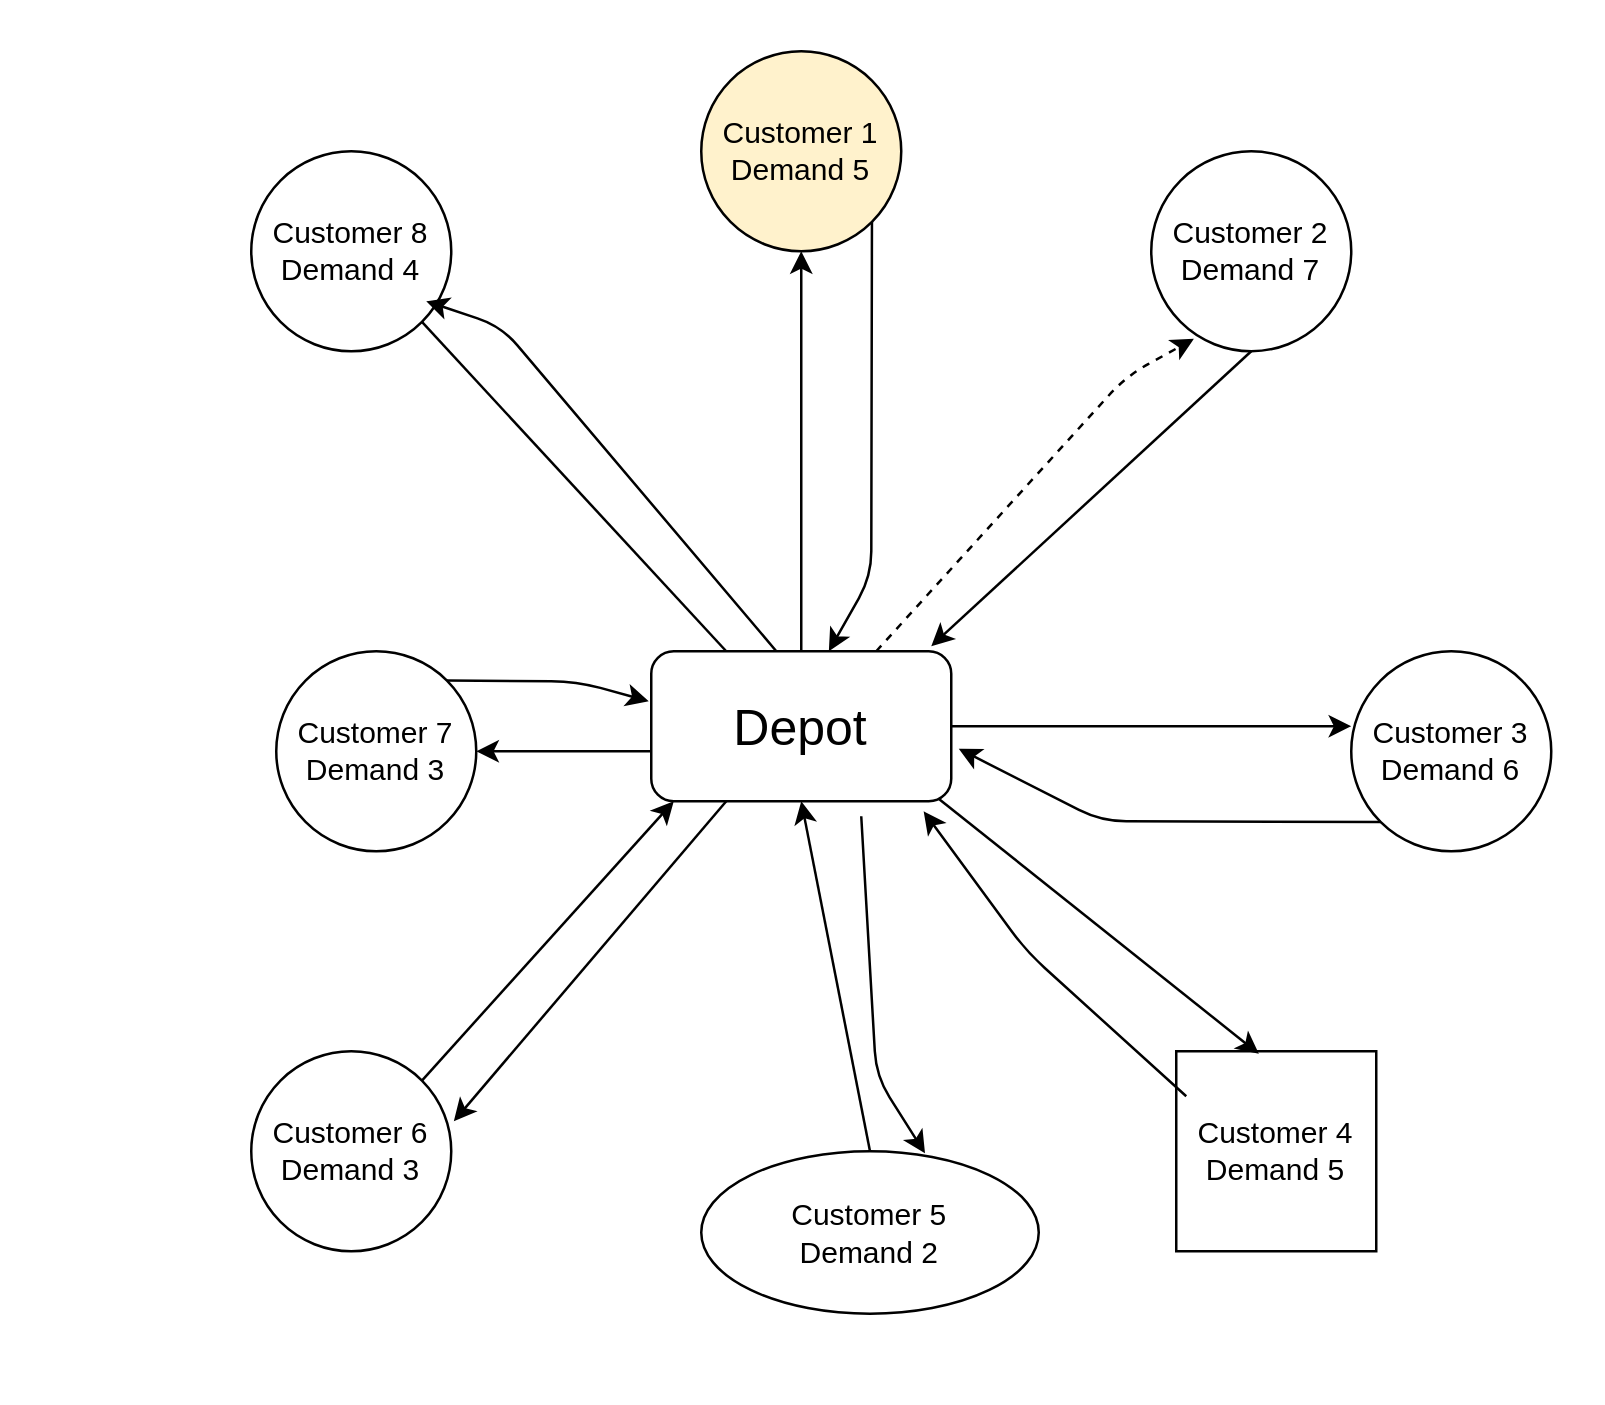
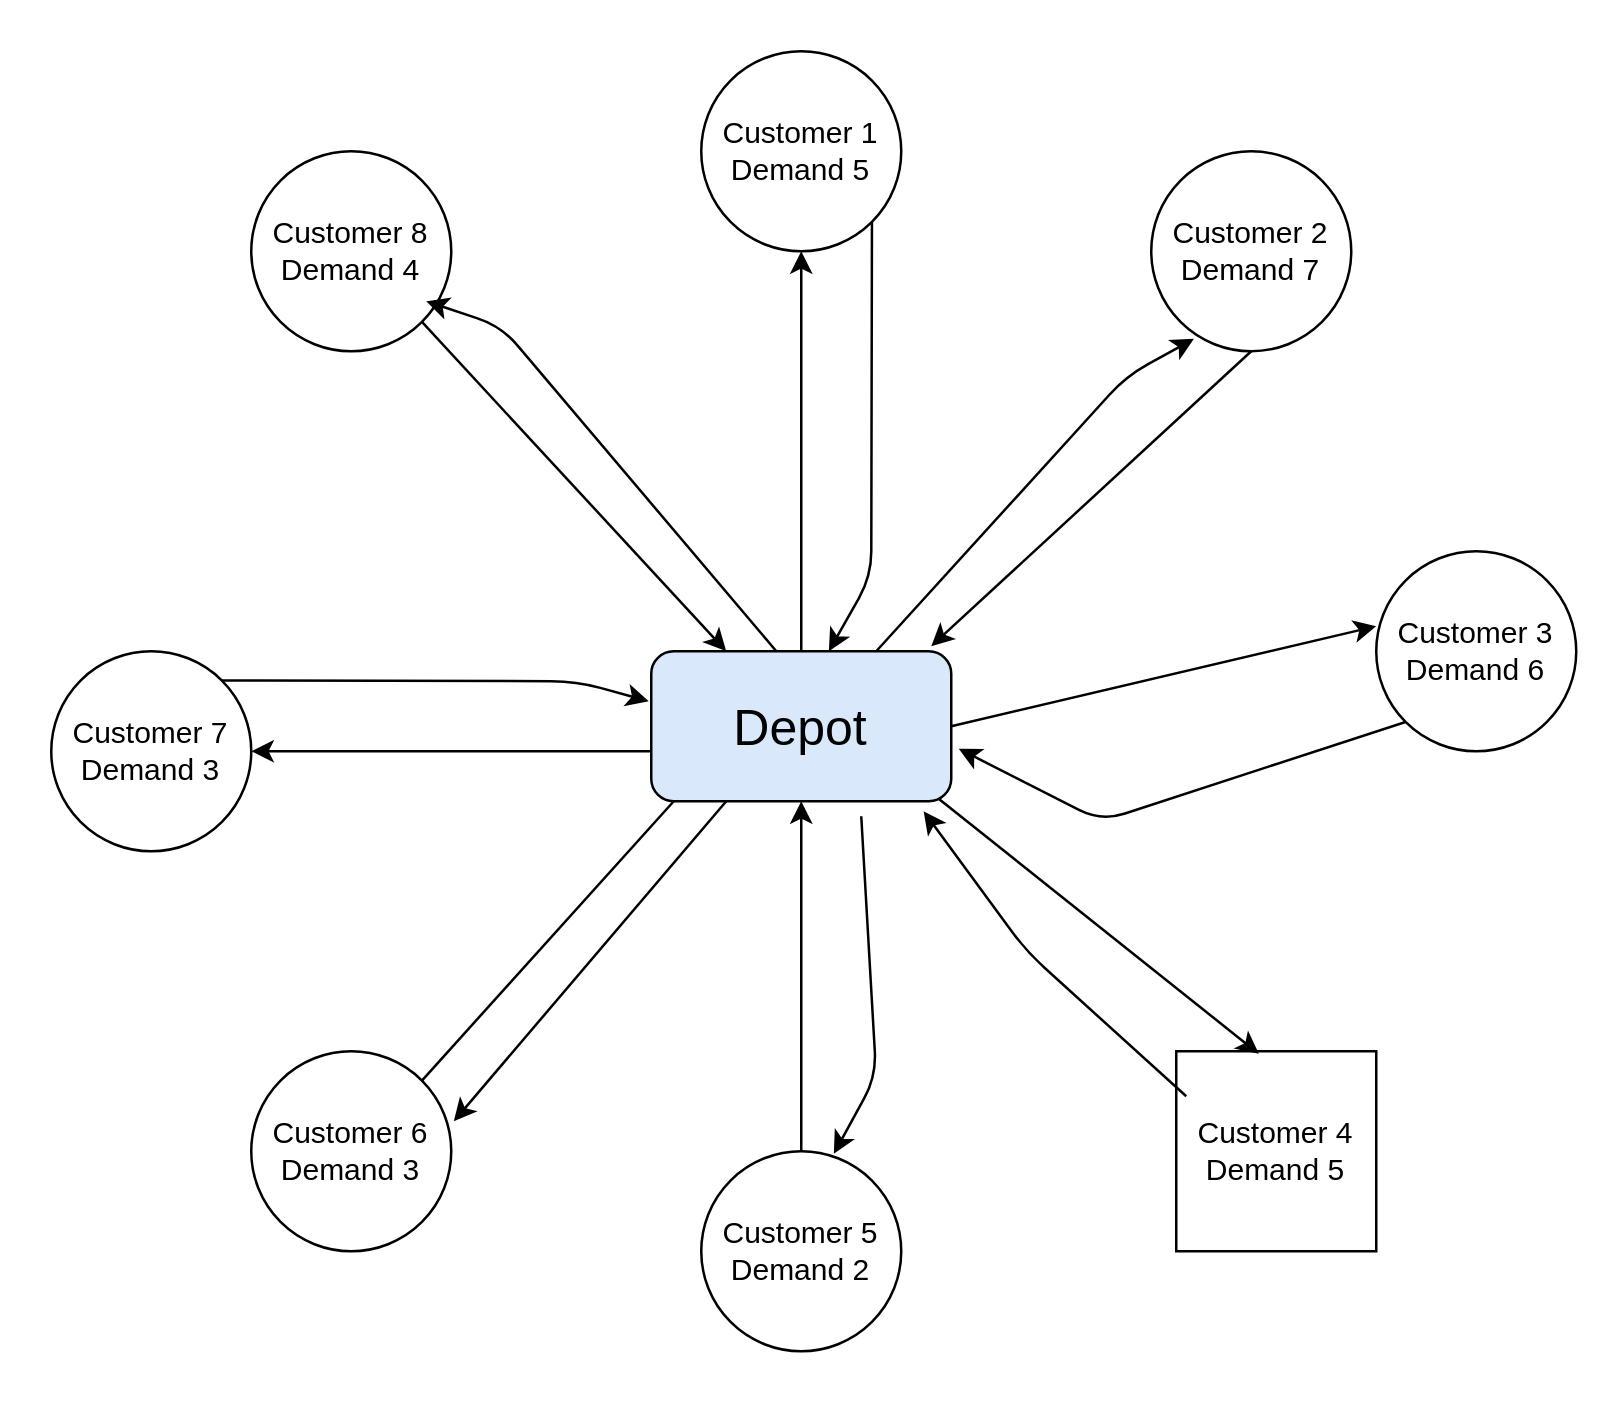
(801, 151) -> (801, 151)
(1021, 492) -> (1021, 492)
(718, 642) -> (714, 638)
(801, 726) -> (801, 726)
(376, 751) -> (151, 751)
(1451, 751) -> (1476, 651)
(662, 815) -> (666, 809)
(870, 1233) -> (801, 1251)
